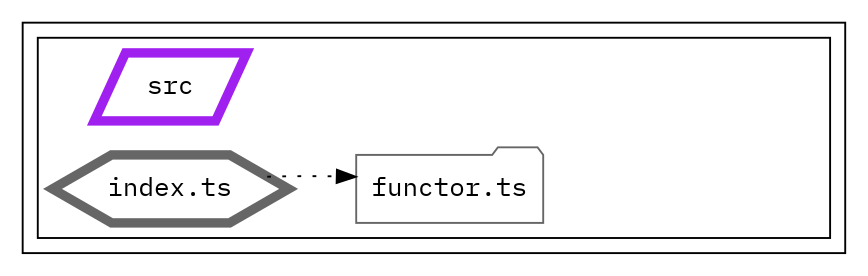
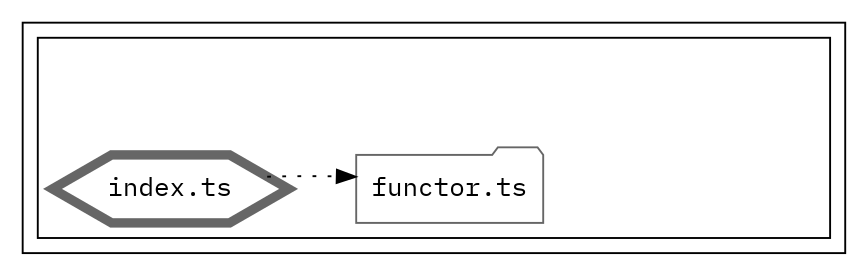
(171, 87) -> none
